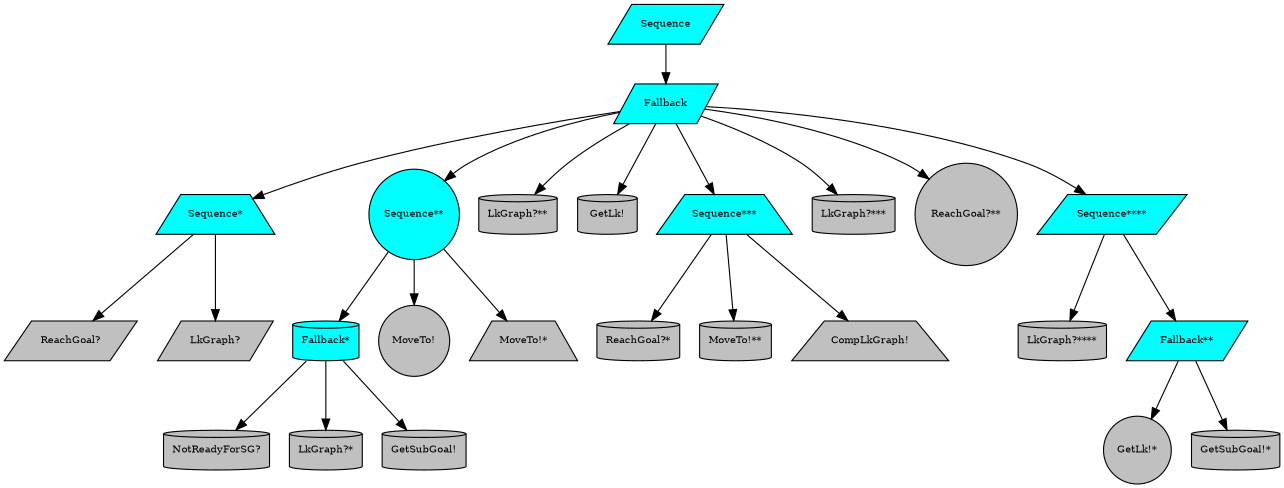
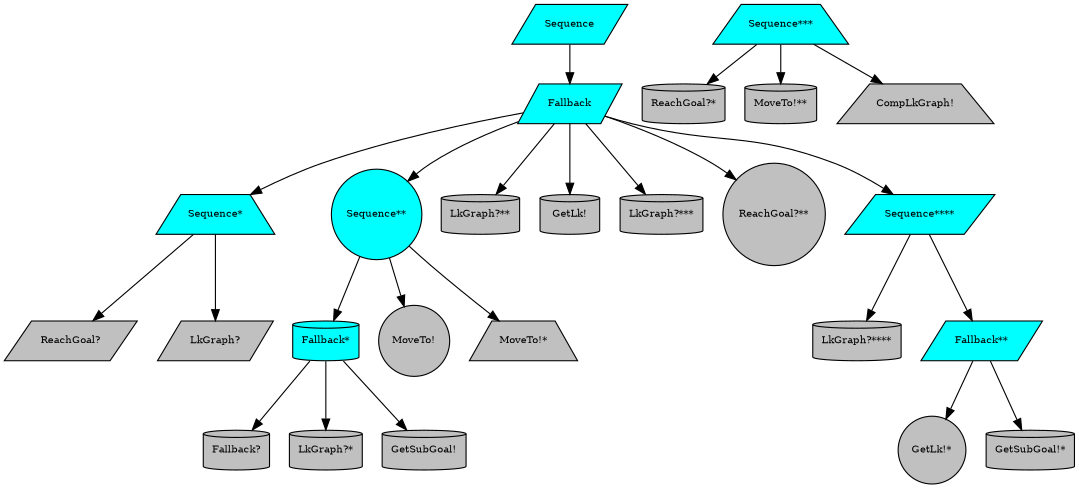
(692, 154) -> none
(217, 450) -> (236, 450)
